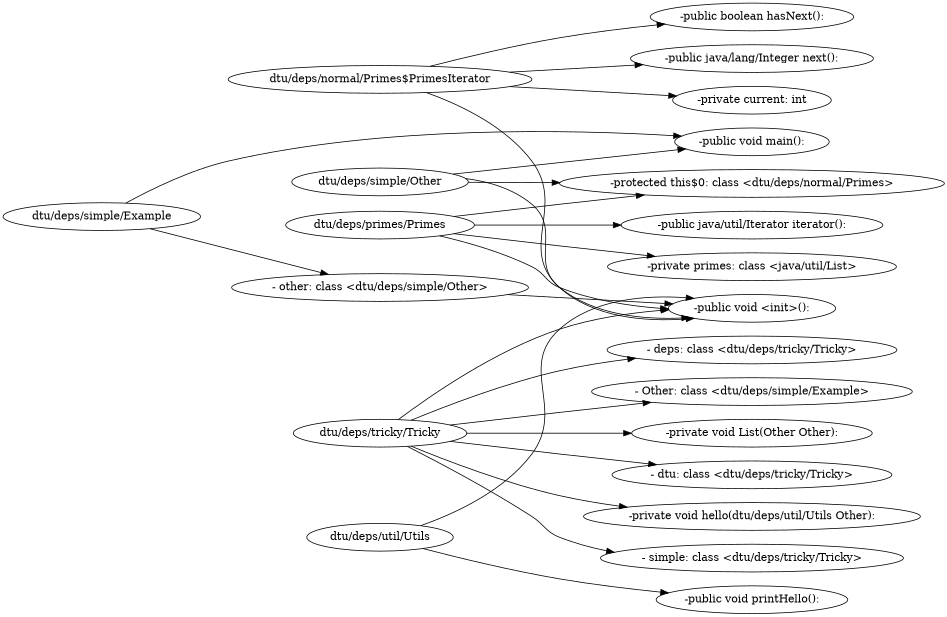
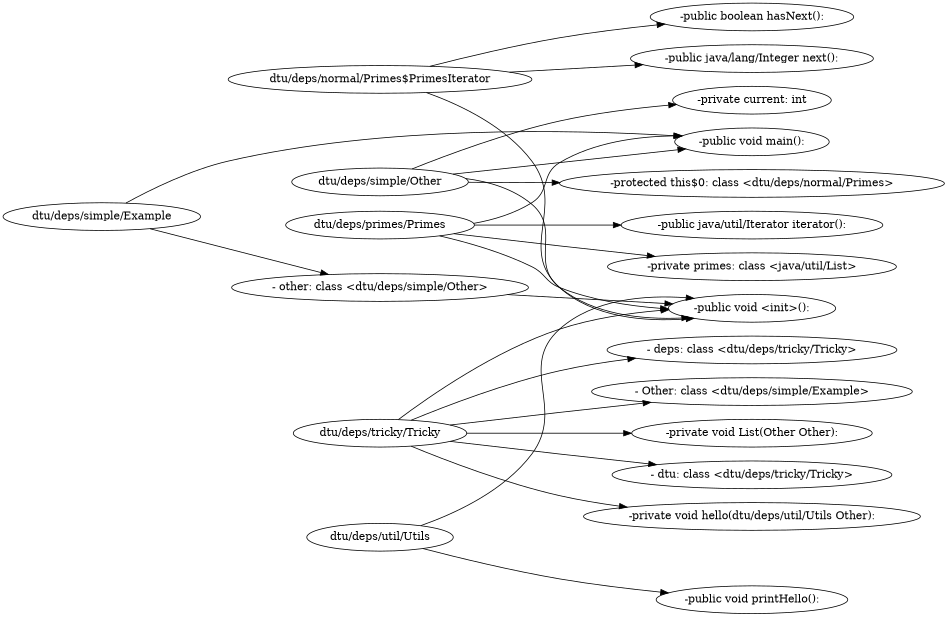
(589, 91) -> (538, 126)
(550, 205) -> (573, 156)
(752, 558) -> none
